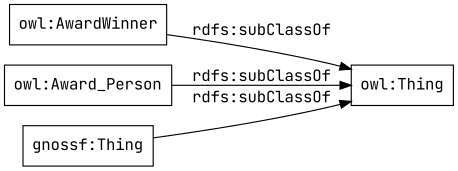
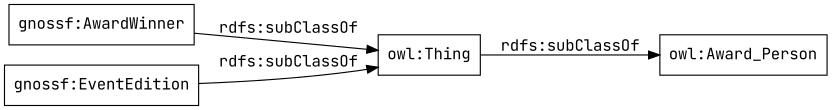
(88, 25) -> (102, 25)
(256, 85) -> (565, 55)
(88, 146) -> (102, 85)
